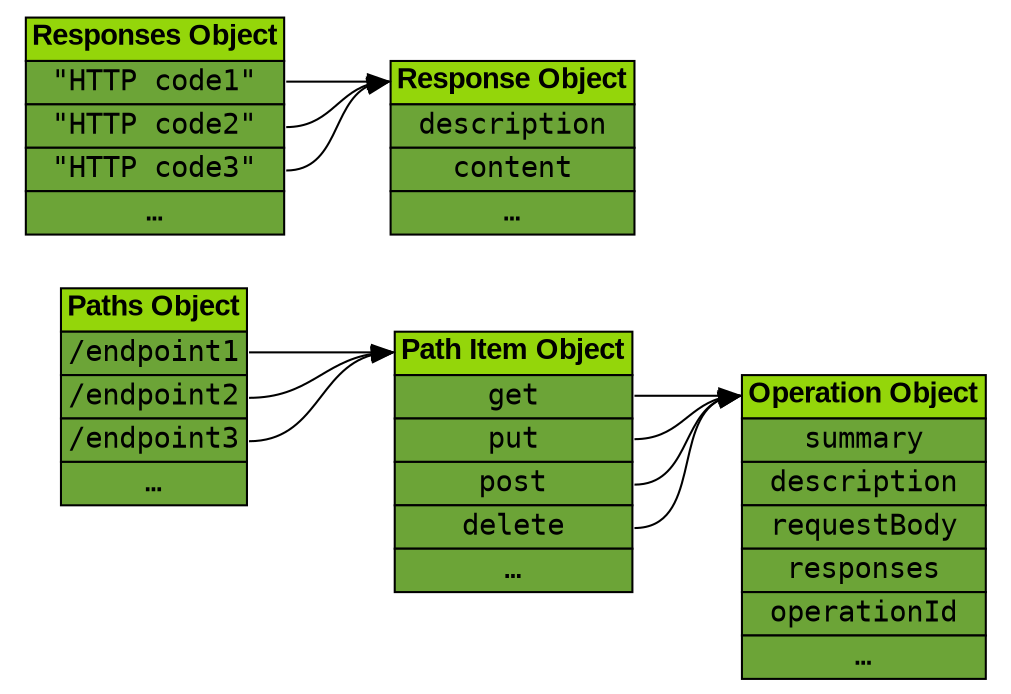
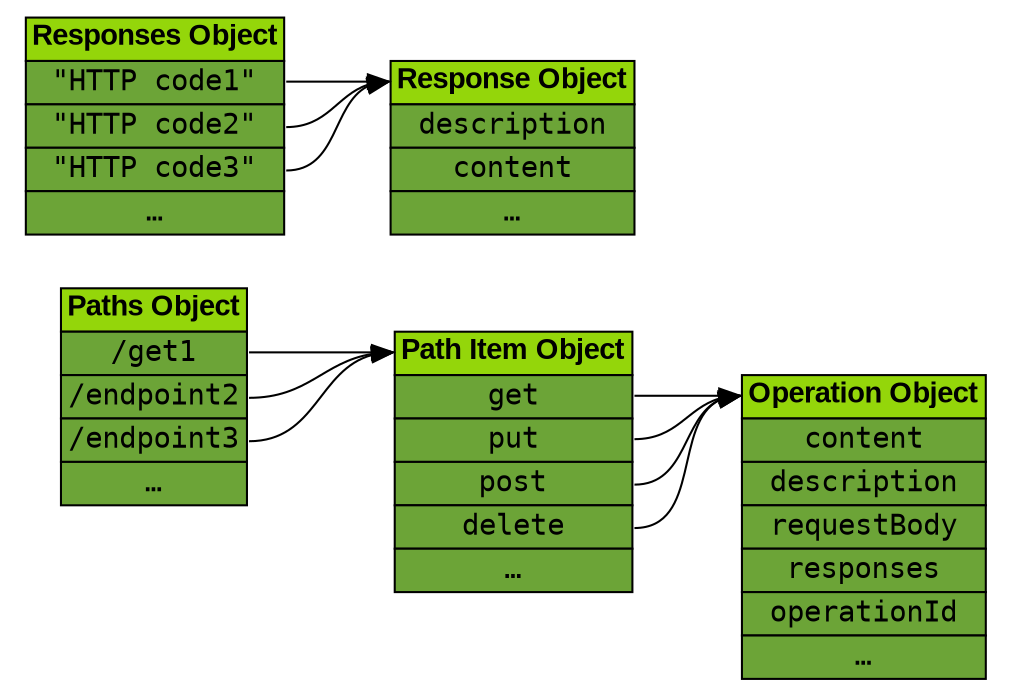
(154, 352) -> (154, 352)
(864, 439) -> (864, 439)
